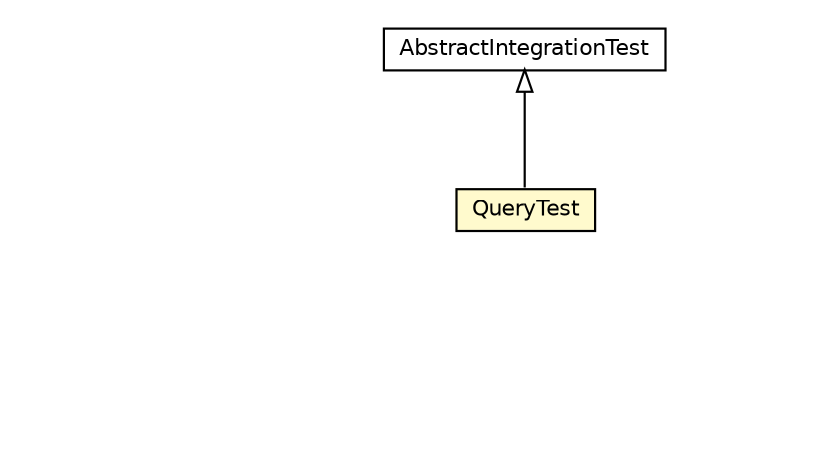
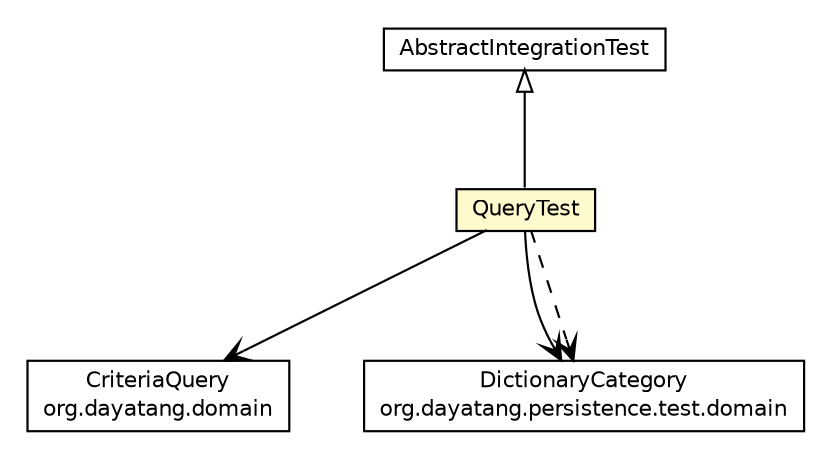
none -> (157, 396)
none -> (584, 396)
